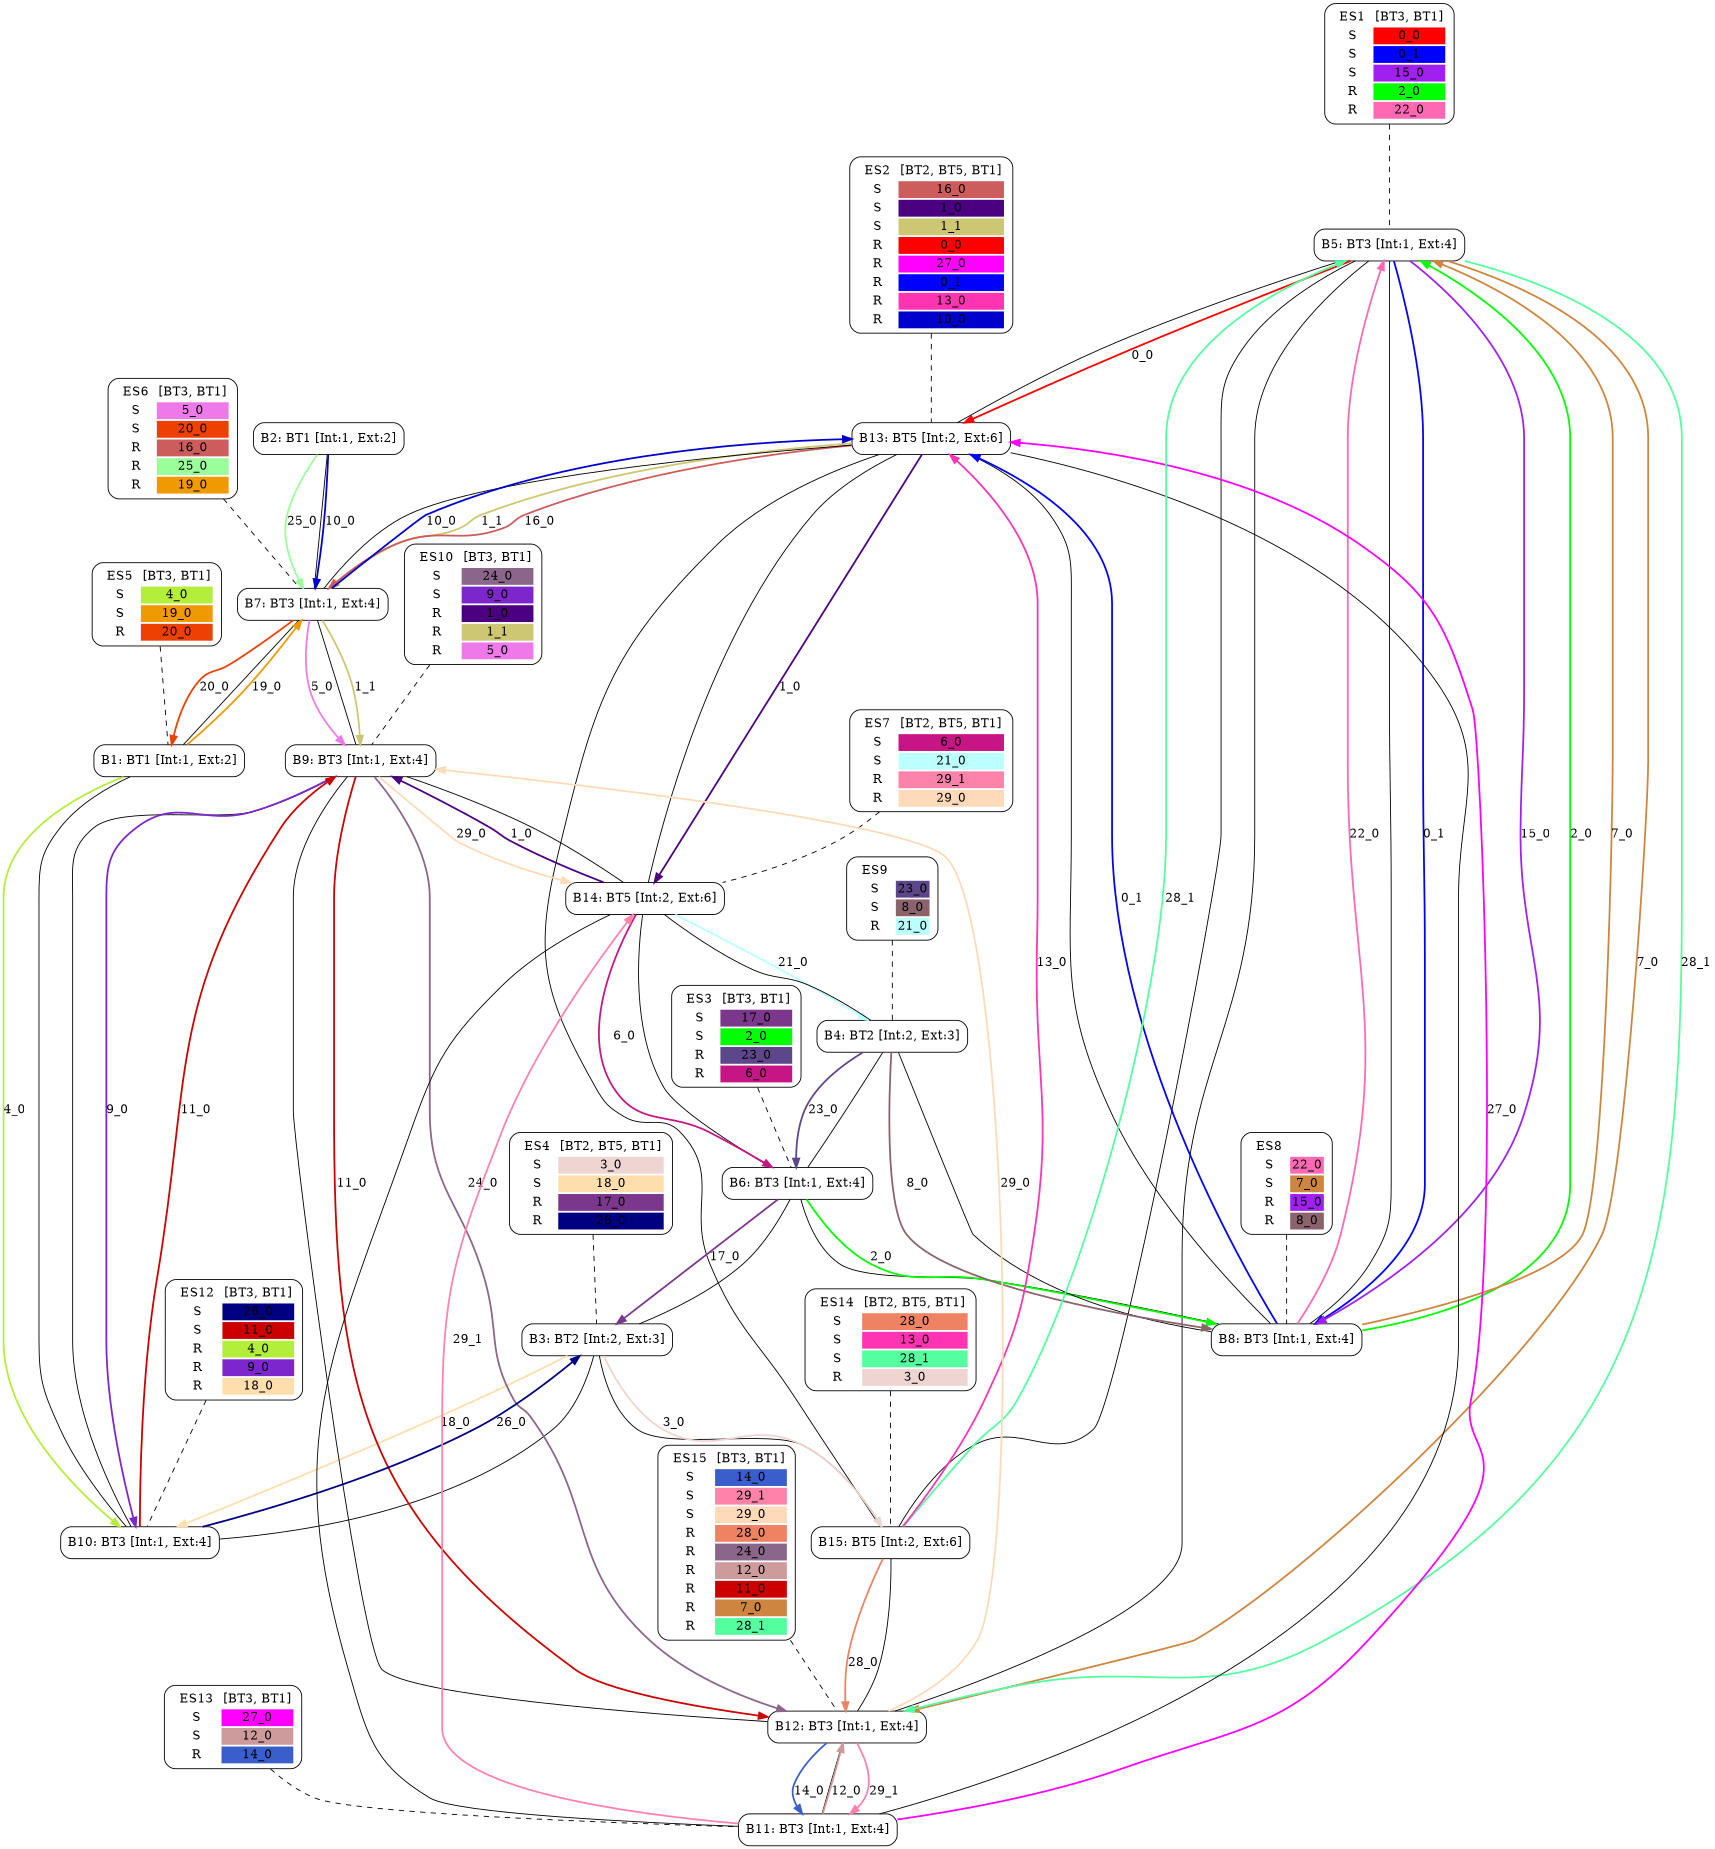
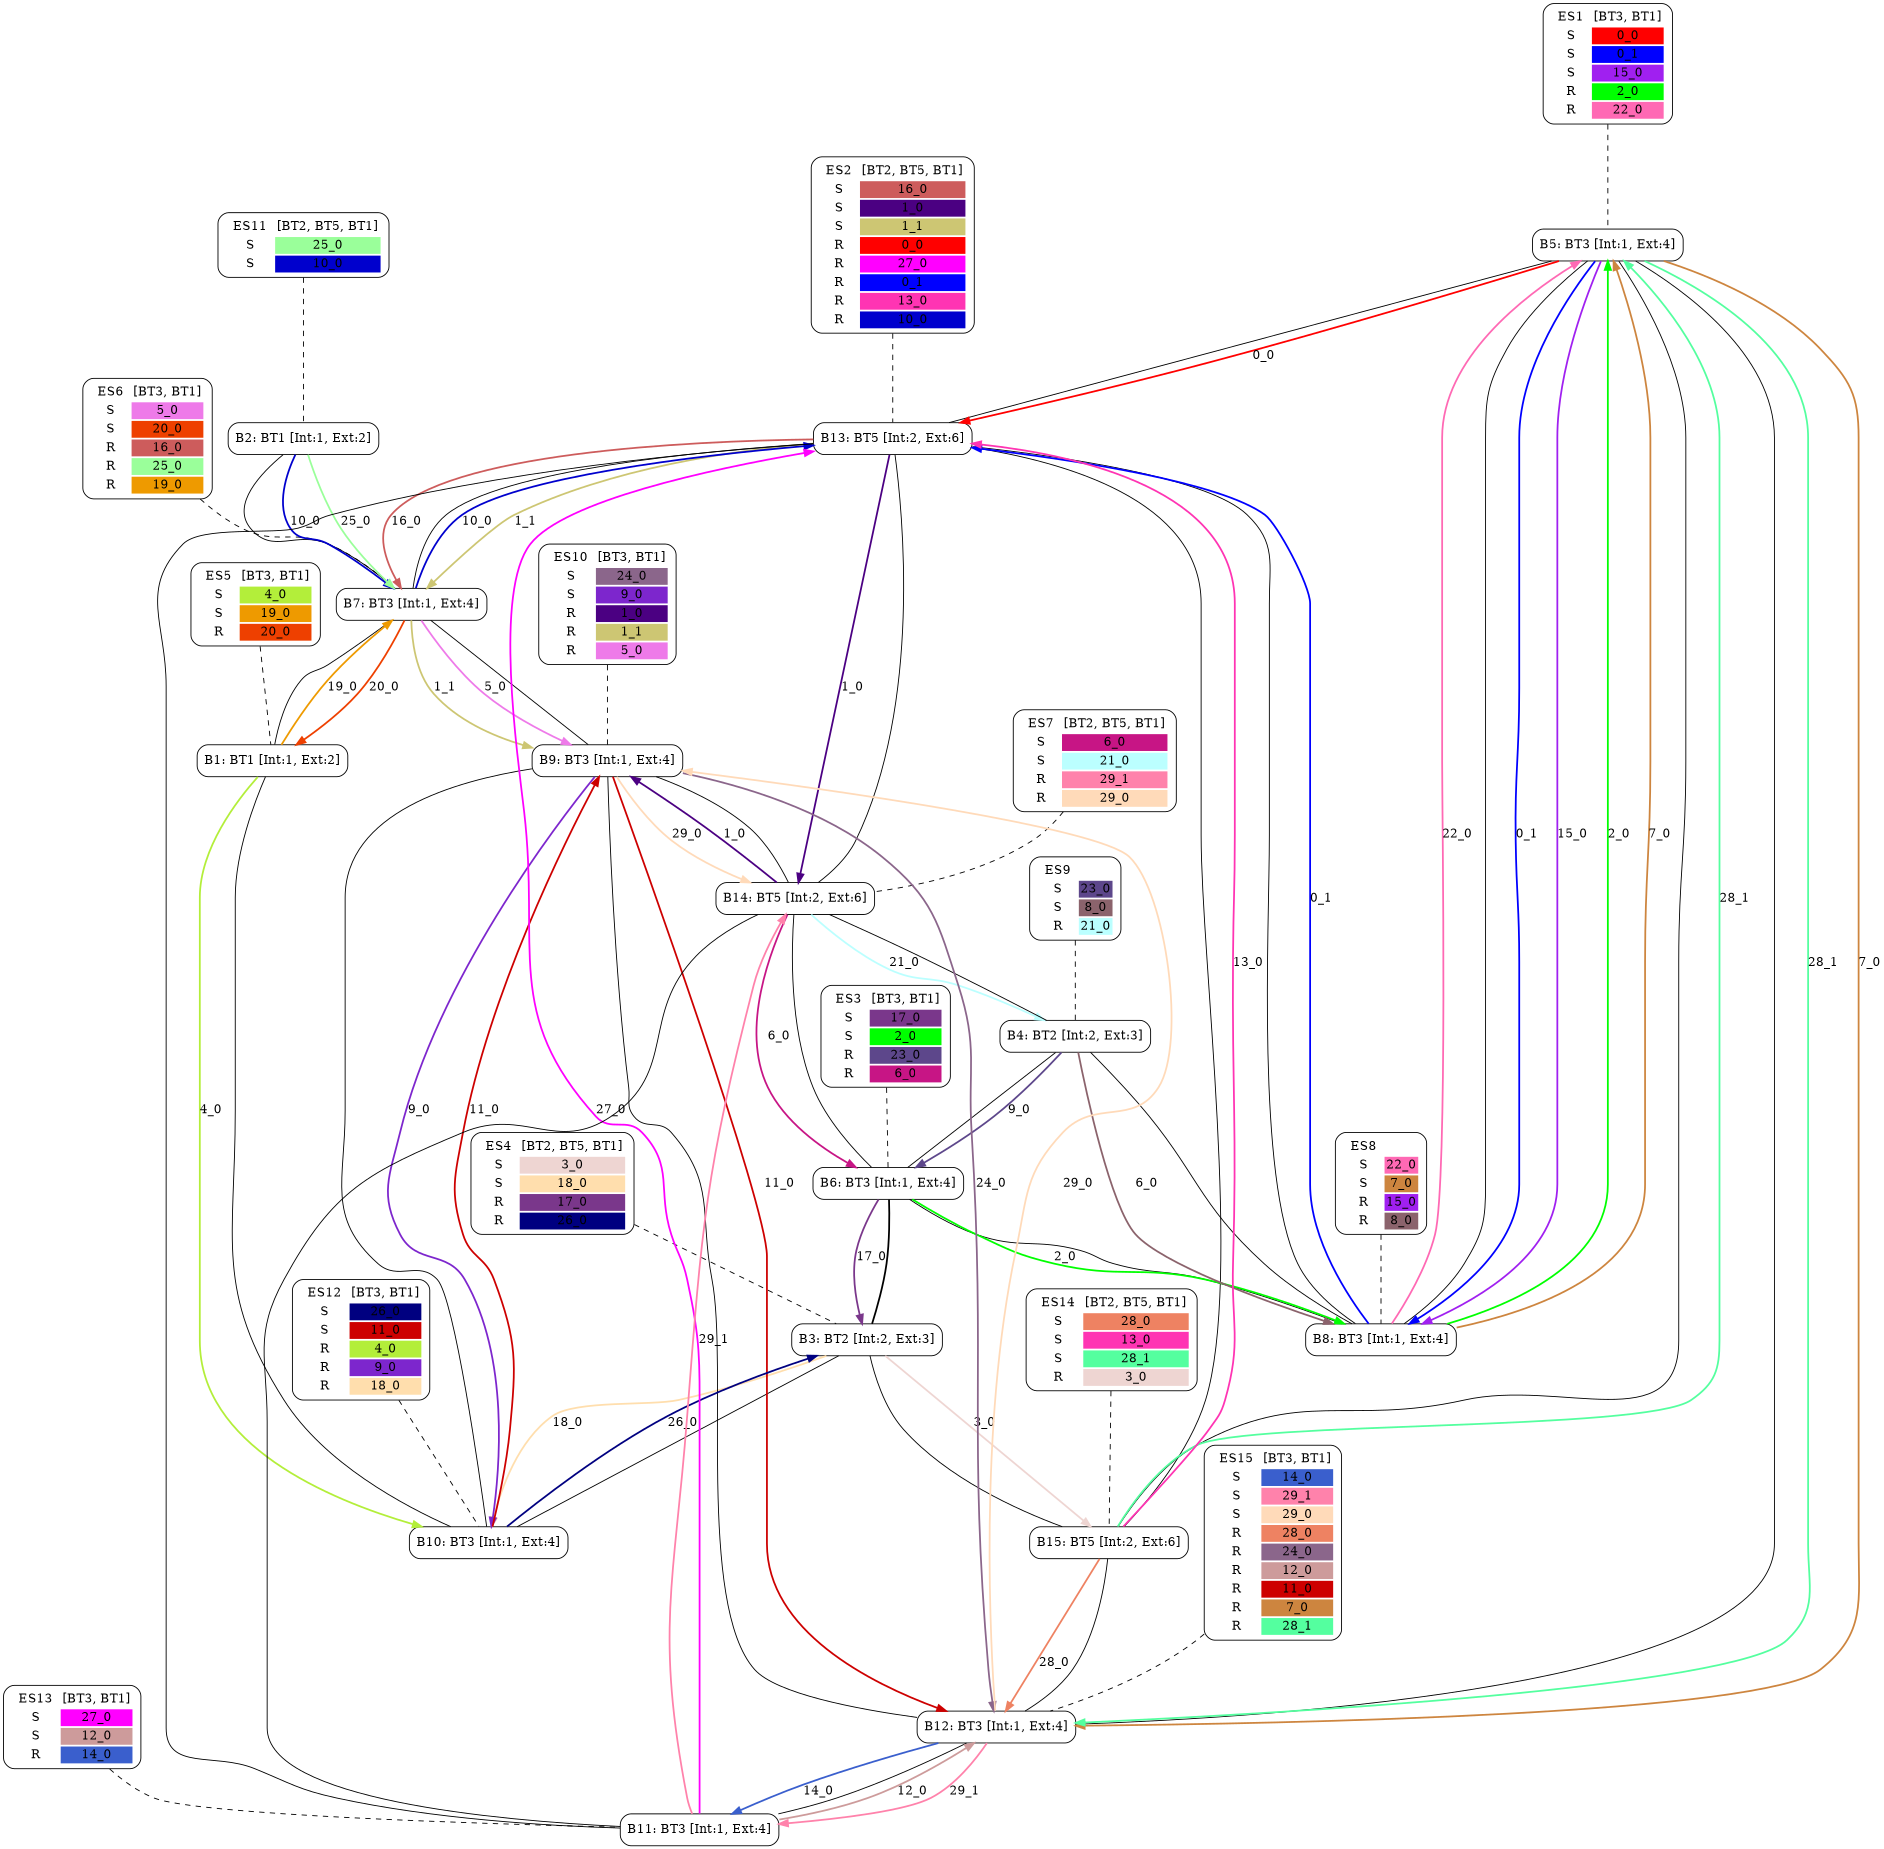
none -> (303, 245)
(823, 1110) -> (1019, 1110)
(918, 1183) -> (1147, 1183)
(727, 1276) -> (887, 1263)
